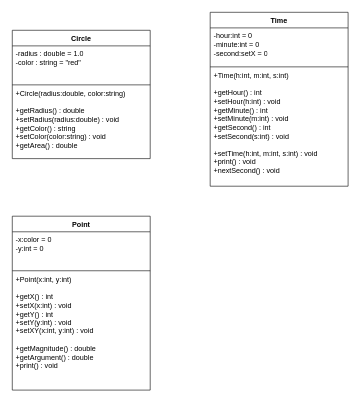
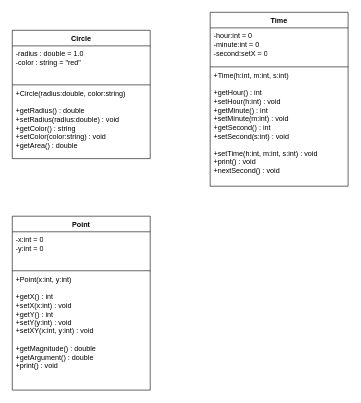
(36, 245) -> (32, 245)
